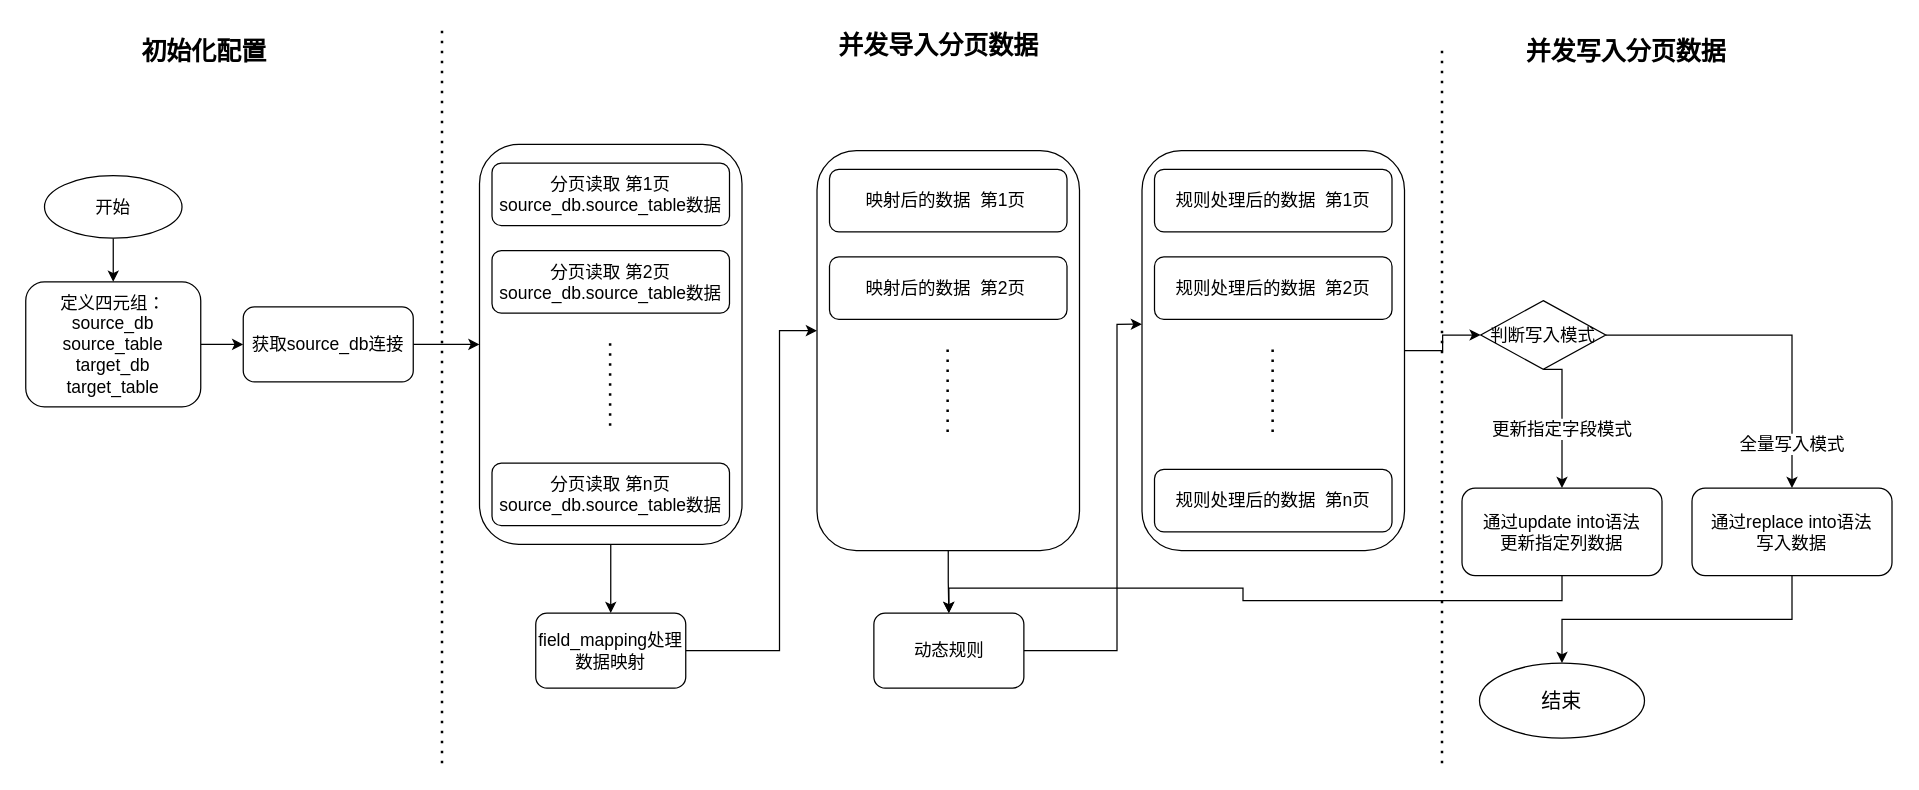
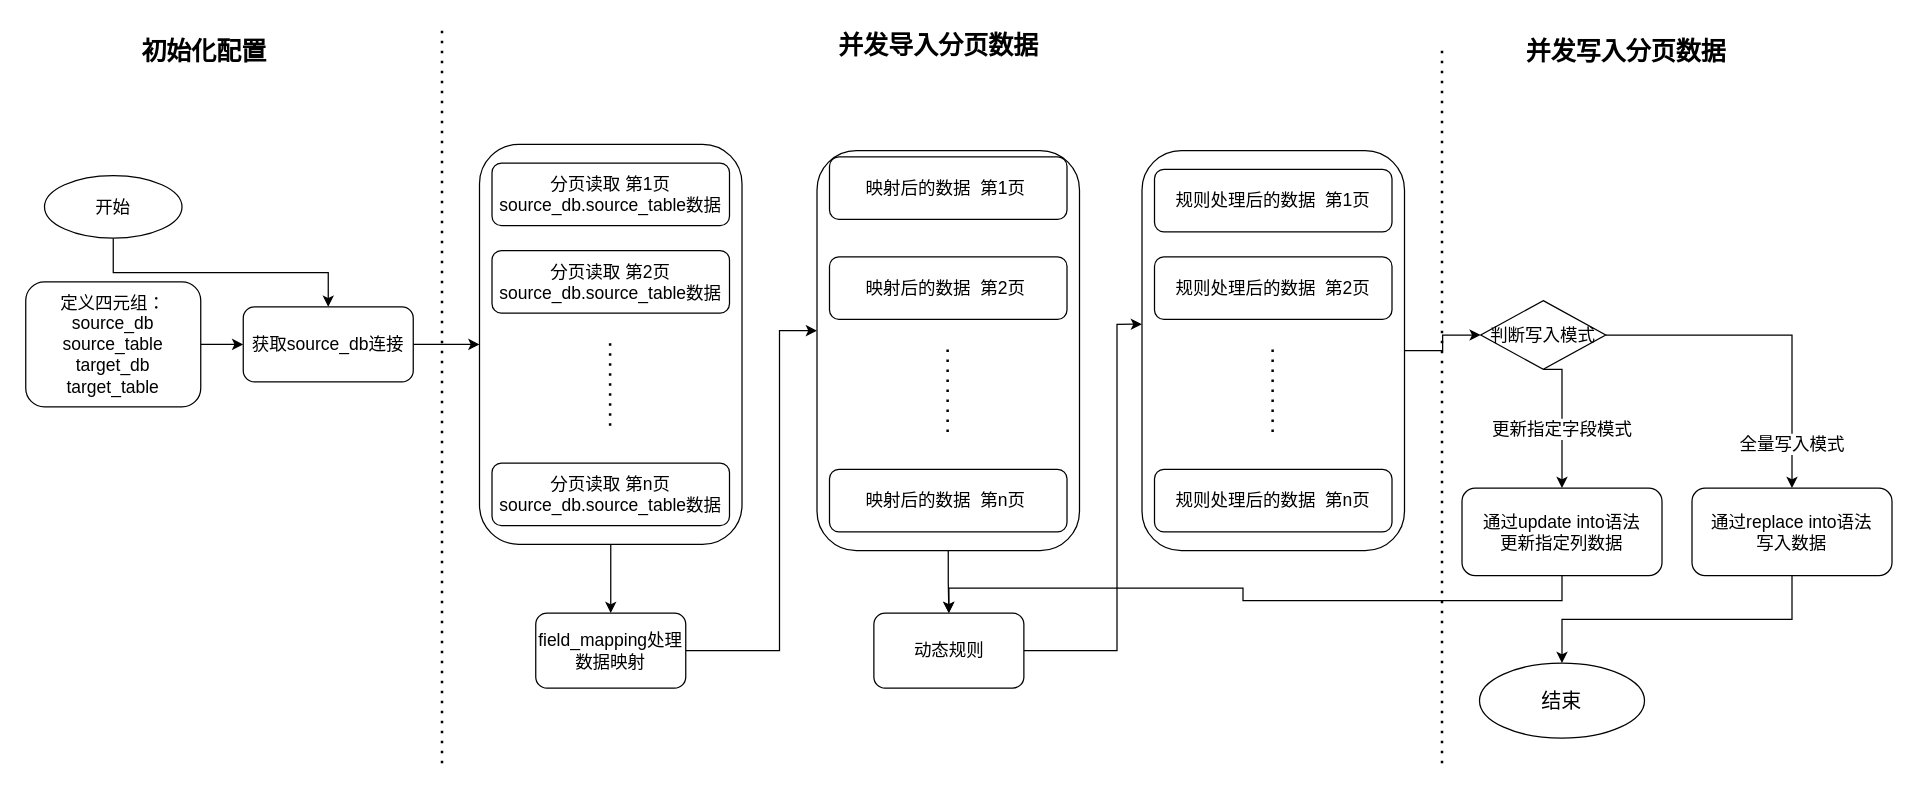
(948, 201) -> (948, 188)
(113, 272) -> (232, 273)
none -> (948, 501)
